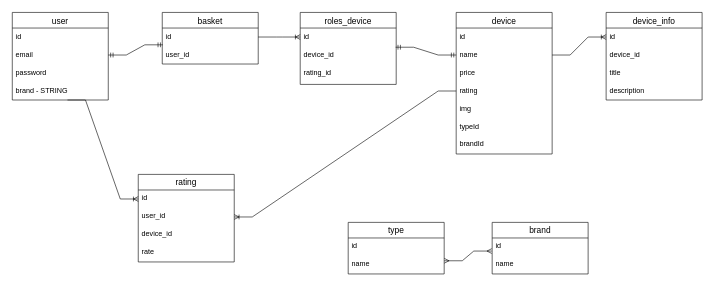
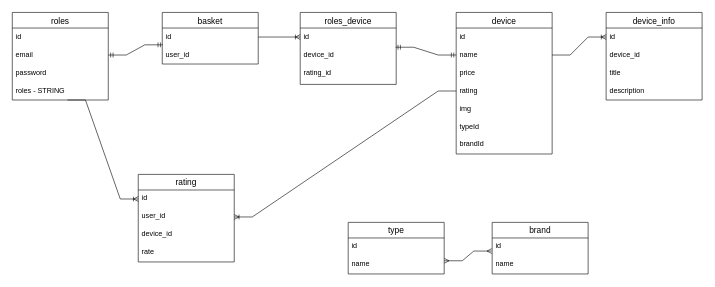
(60, 21) -> (60, 21)
(42, 90) -> (41, 90)
